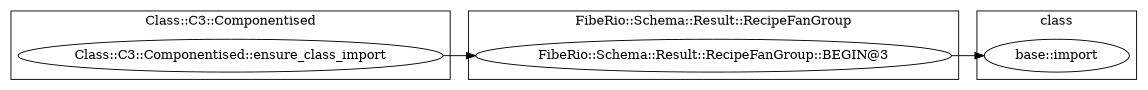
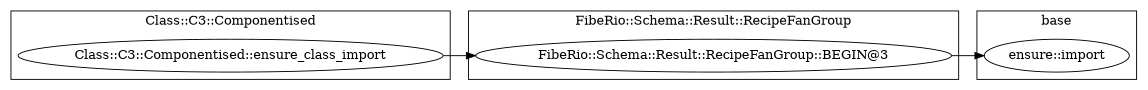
(1057, 21) -> (1057, 21)
(1057, 56) -> (1057, 56)
